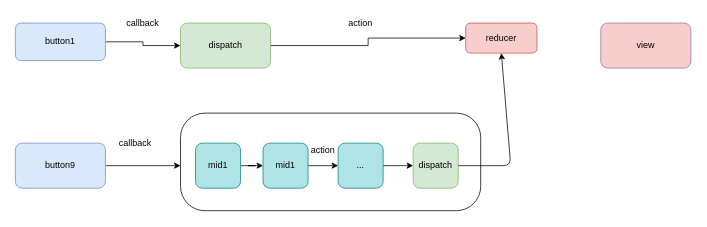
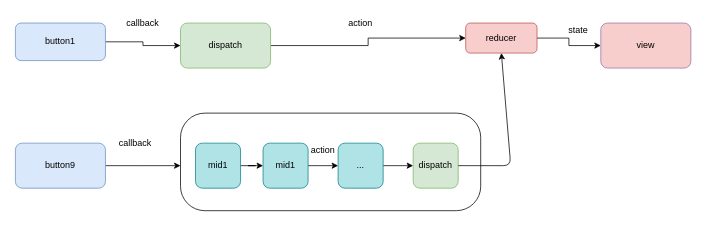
none -> (578, 30)
none -> (578, 45)
